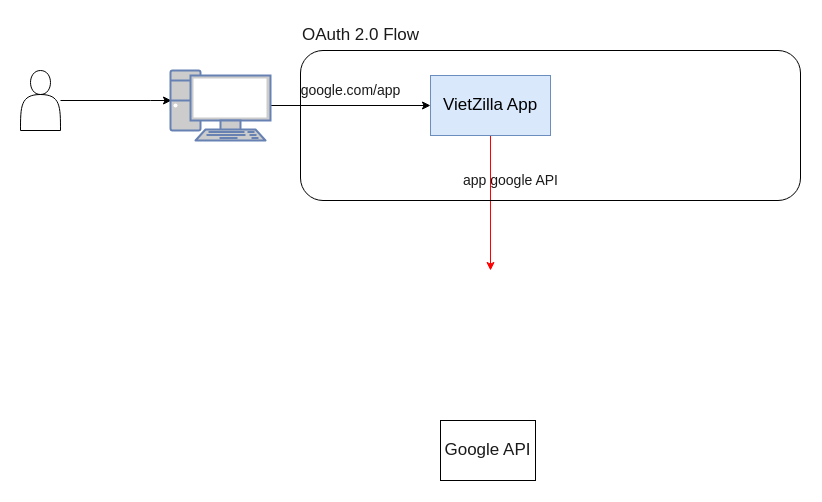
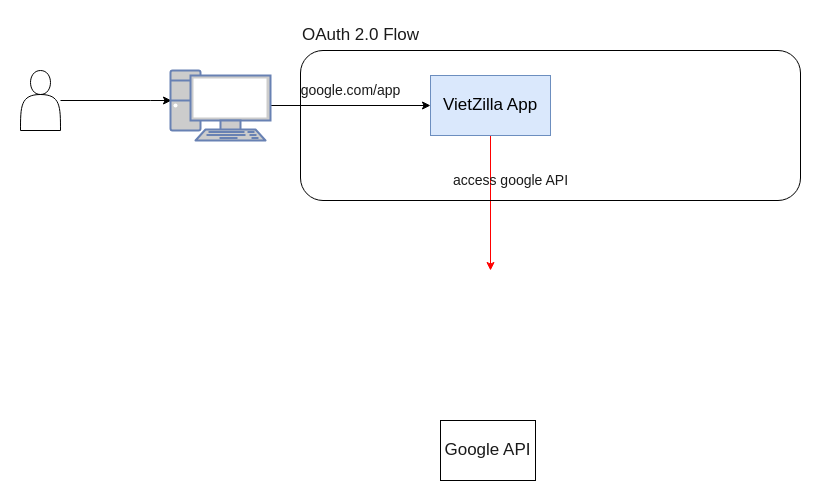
(511, 181) -> (511, 181)
